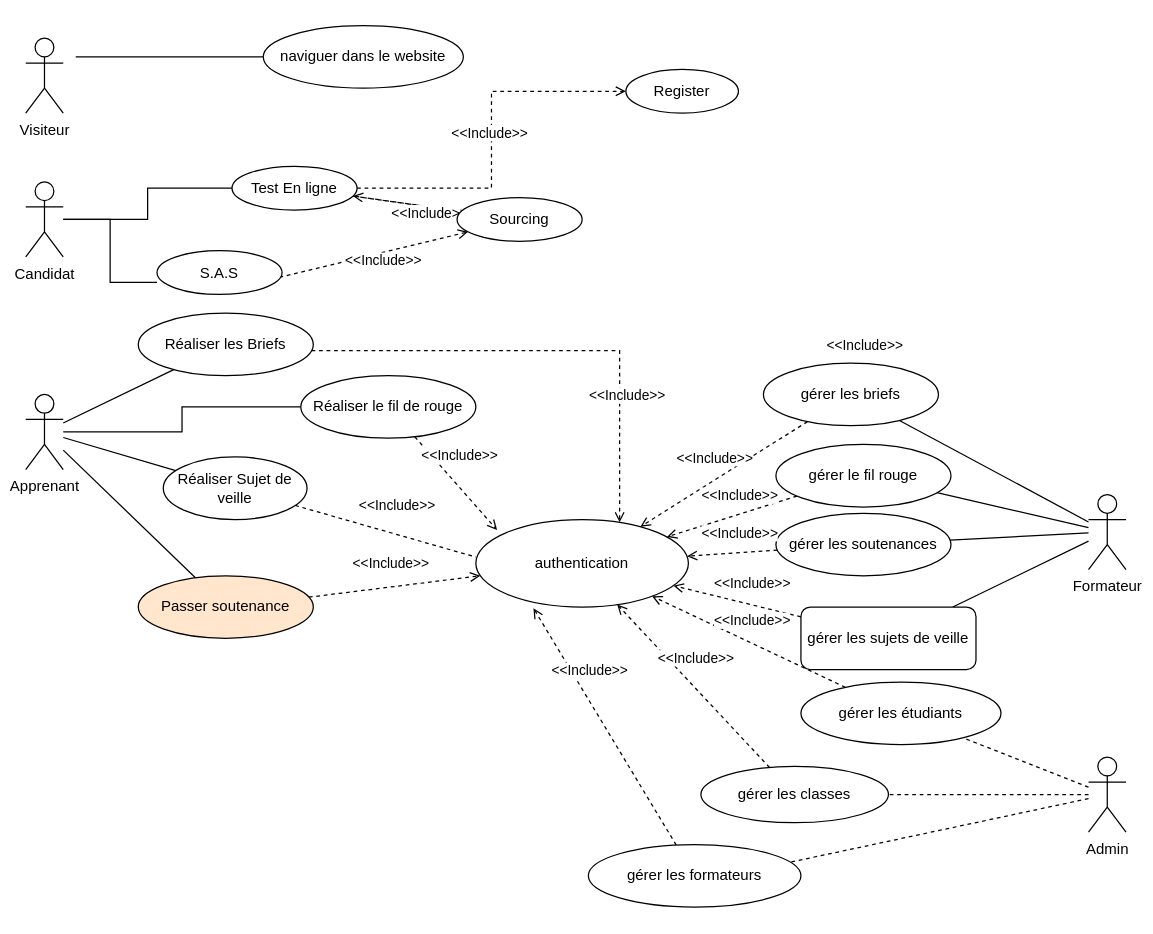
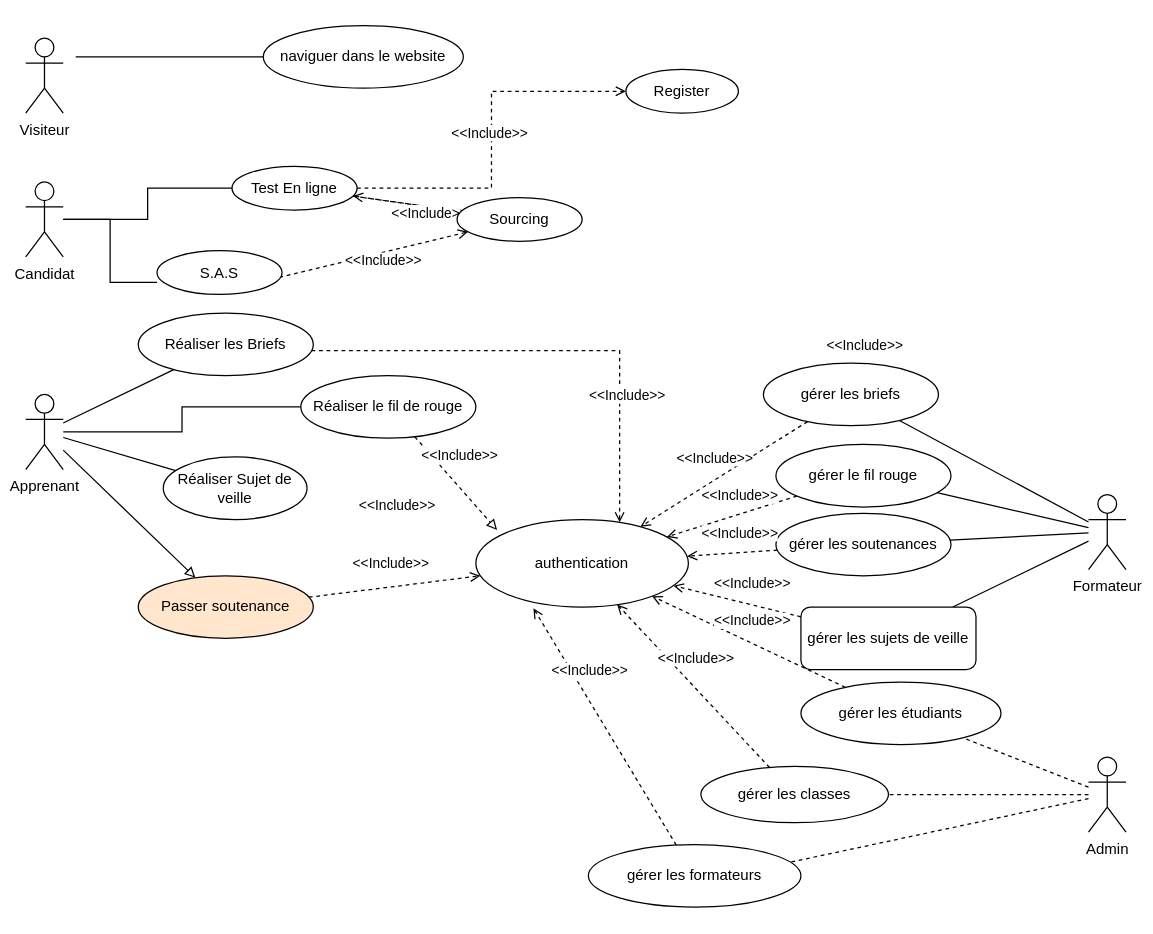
(492, 524) -> (489, 522)
(384, 531) -> none
(189, 572) -> (187, 569)
